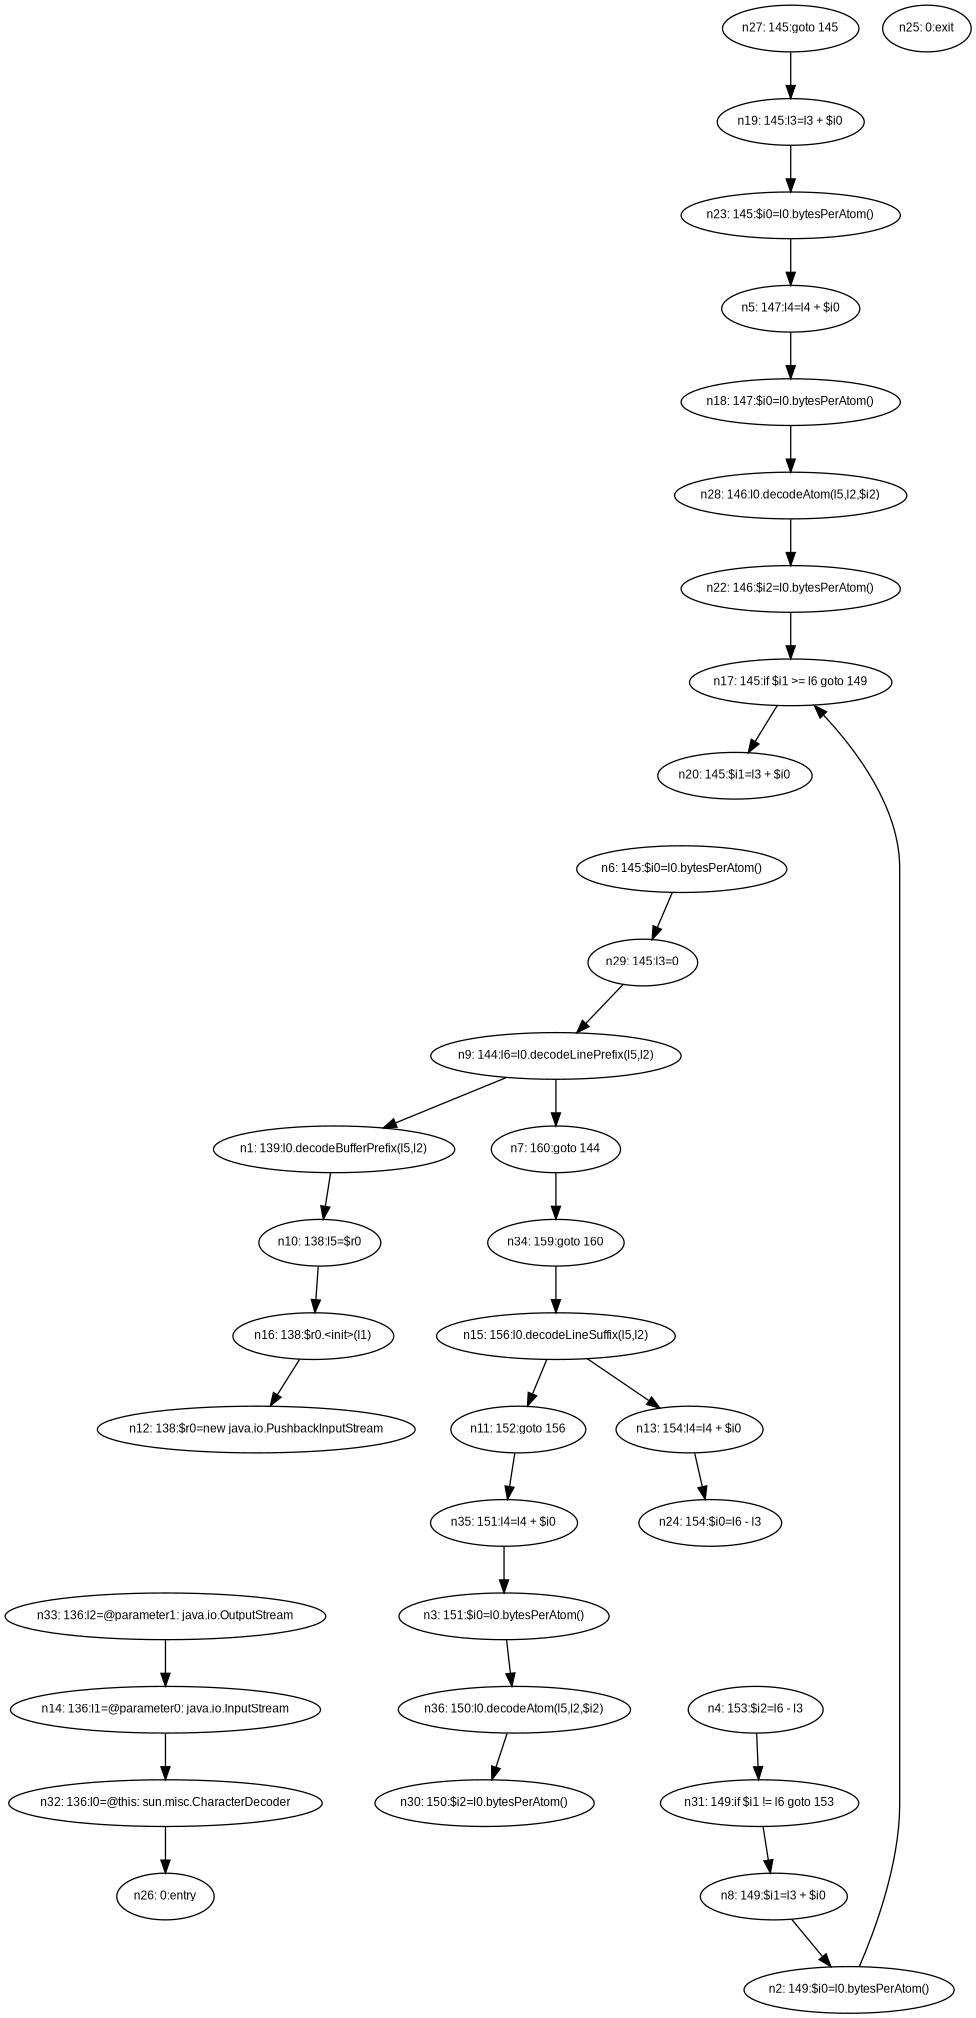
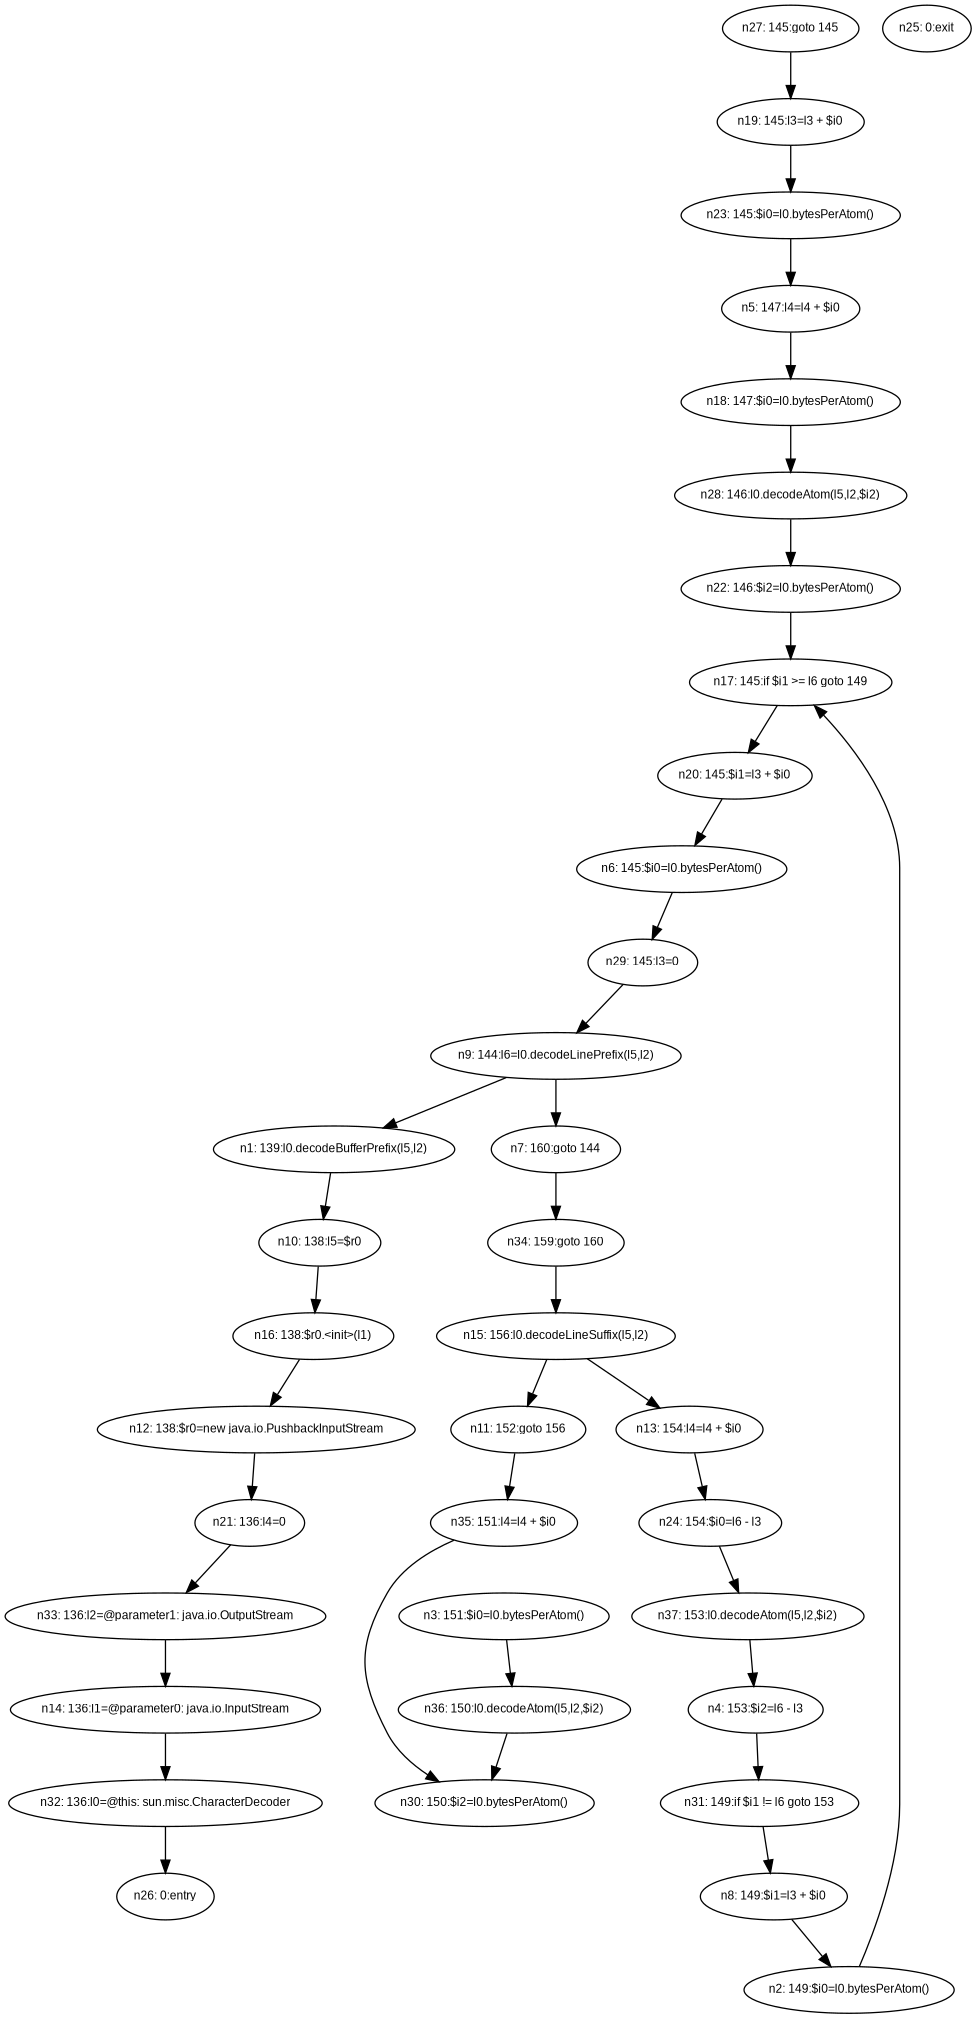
none -> (712, 817)
none -> (250, 1523)
(504, 1563) -> (366, 1649)
none -> (748, 1616)
